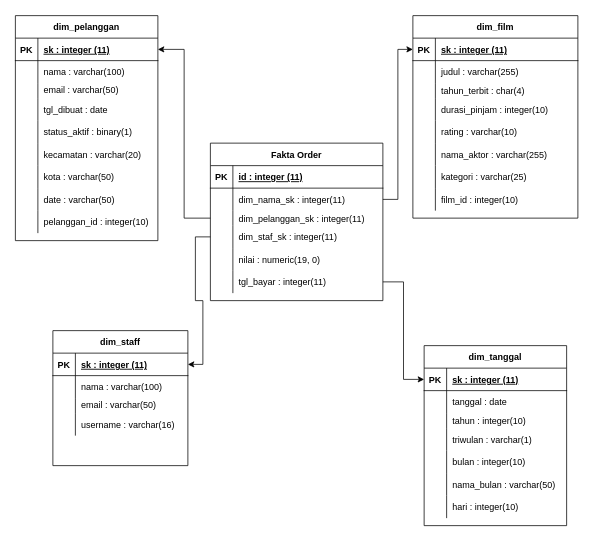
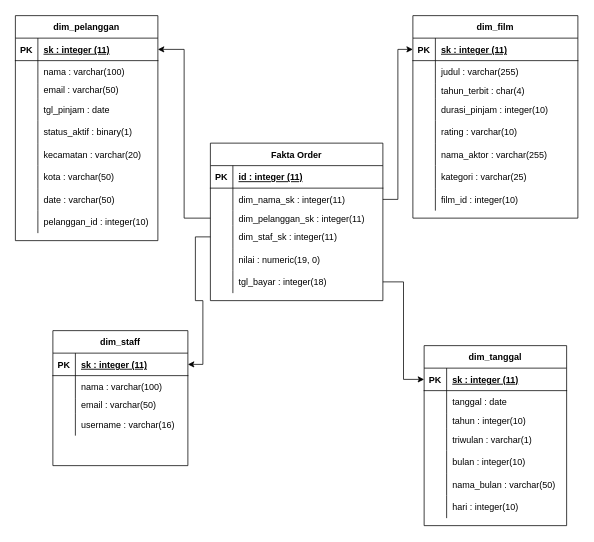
(80, 110) -> (80, 110)
(291, 282) -> (291, 282)
